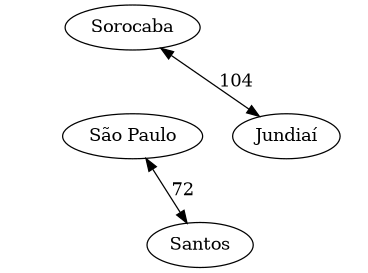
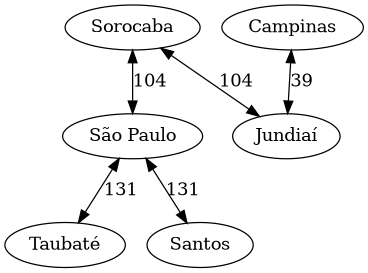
none -> (293, 28)
none -> (133, 82)
(183, 191) -> (183, 191)
none -> (65, 245)
